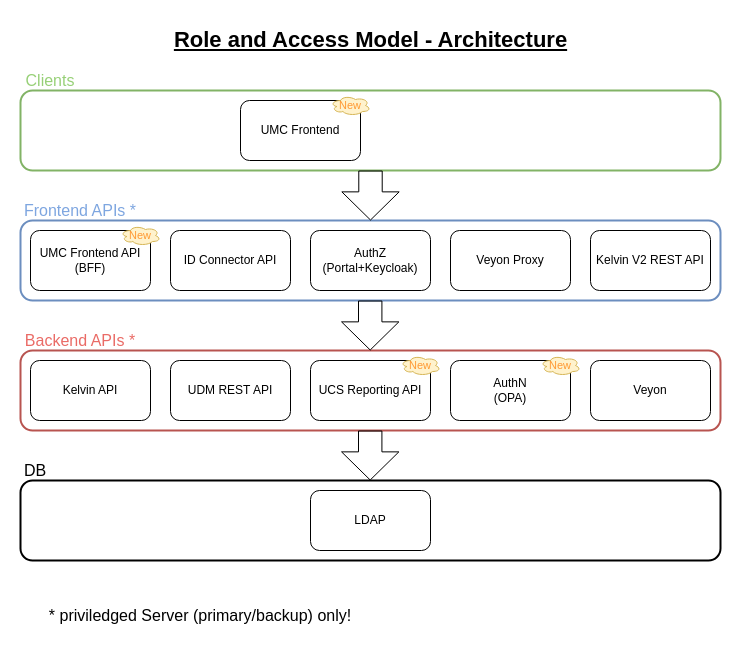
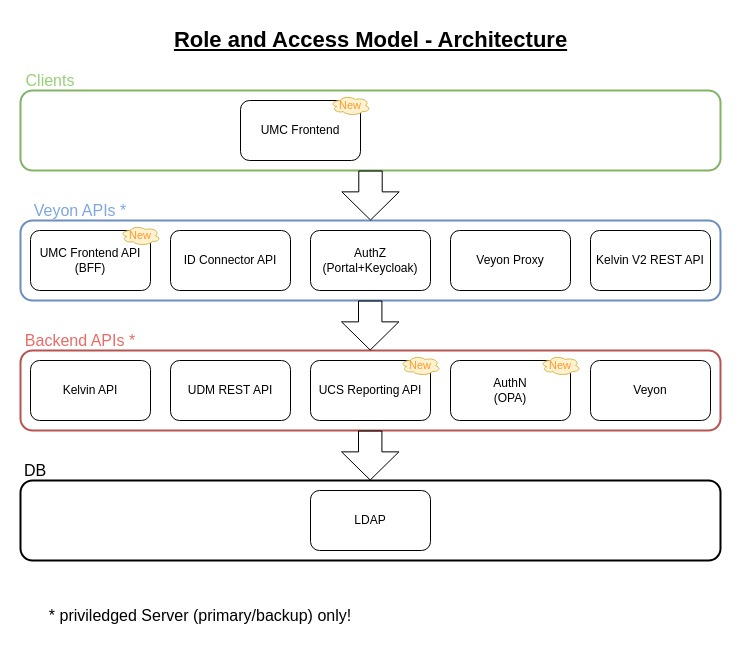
(81, 211) -> (81, 211)
